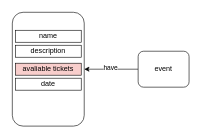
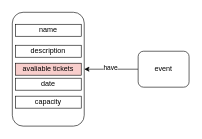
(48, 36) -> (48, 30)
none -> (48, 102)
